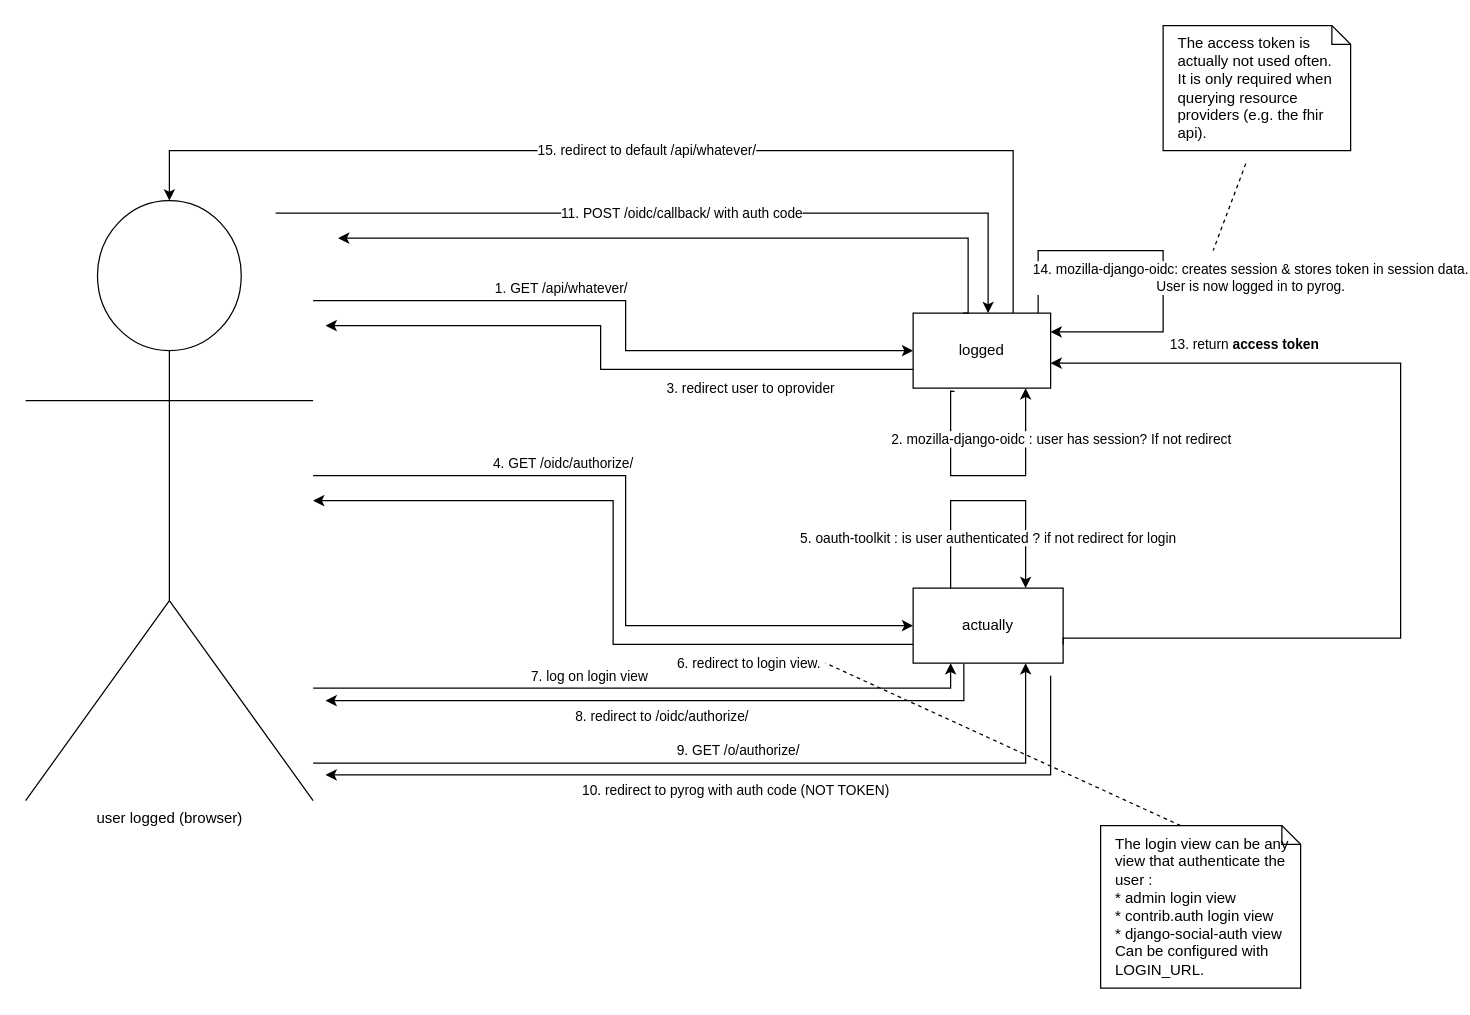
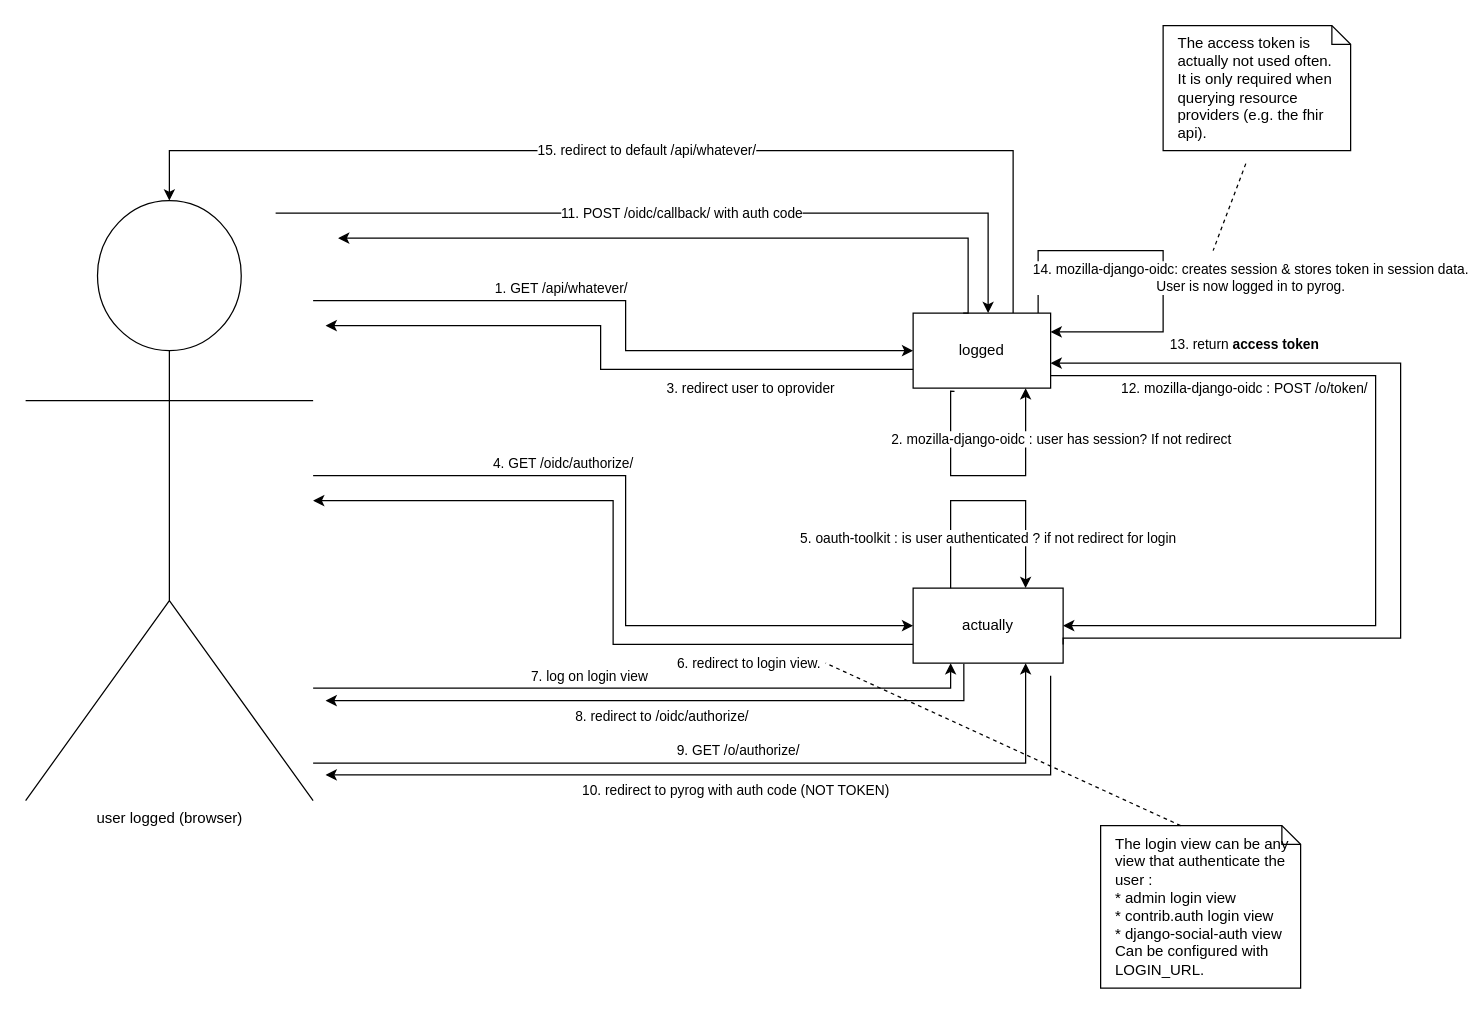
none -> (1376, 490)
